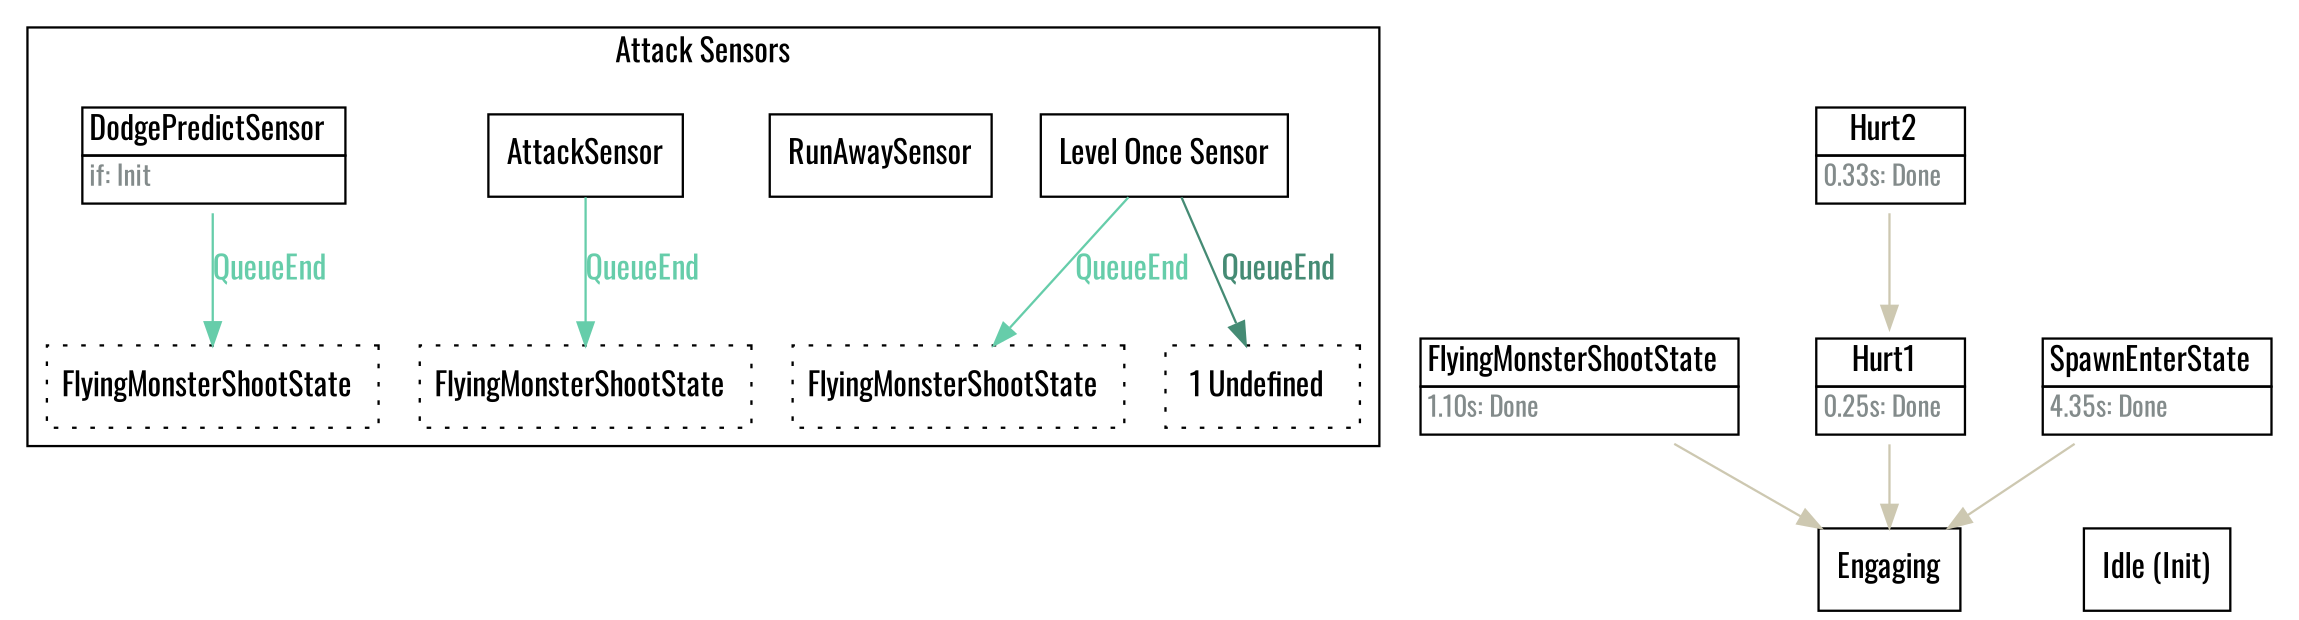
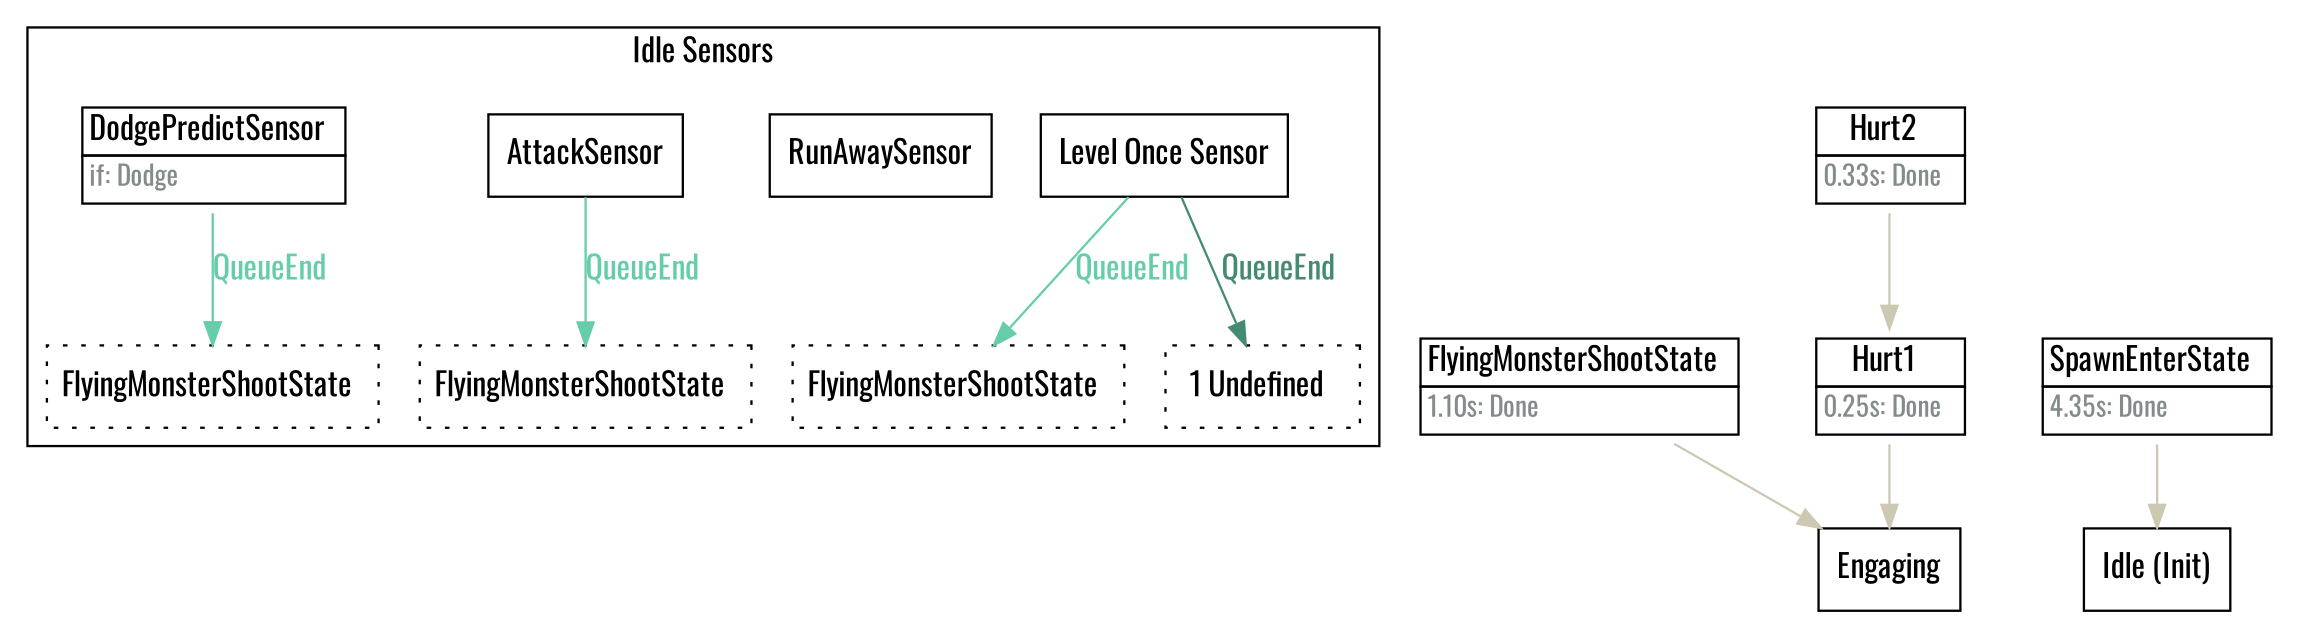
(703, 54) -> (703, 54)
(121, 178) -> (135, 178)
(2021, 480) -> (2157, 474)
